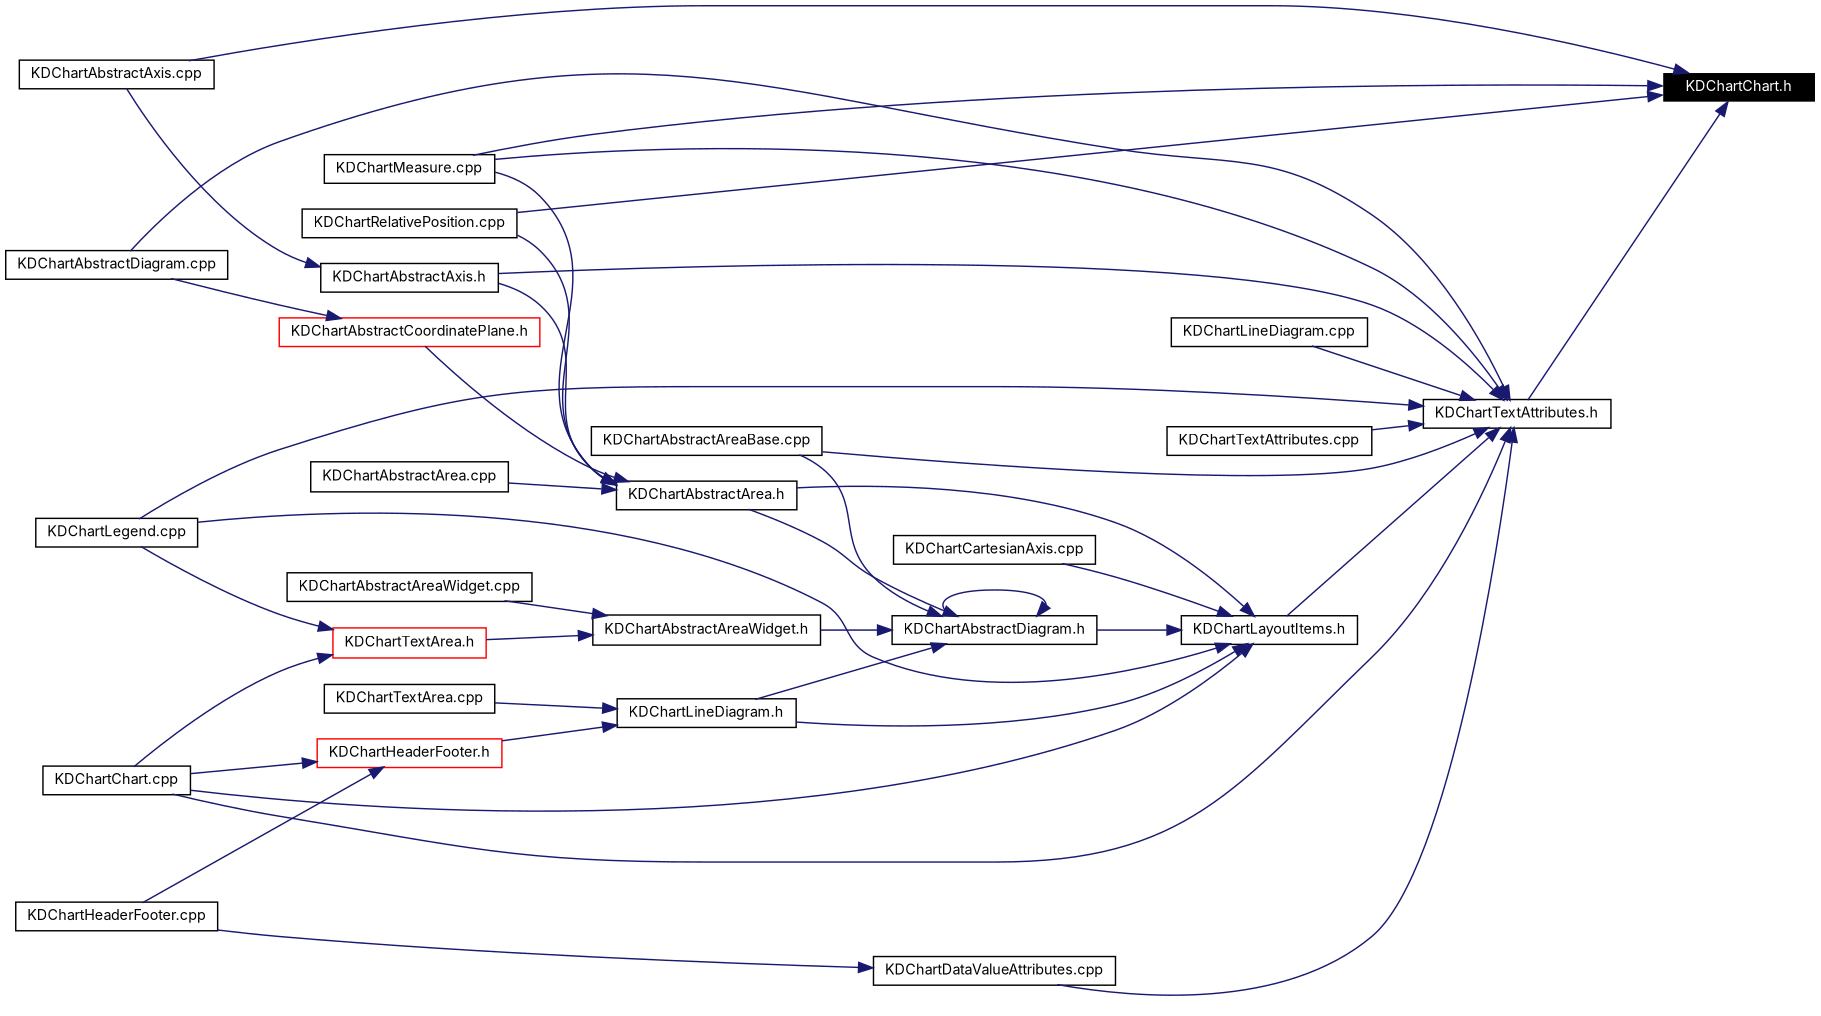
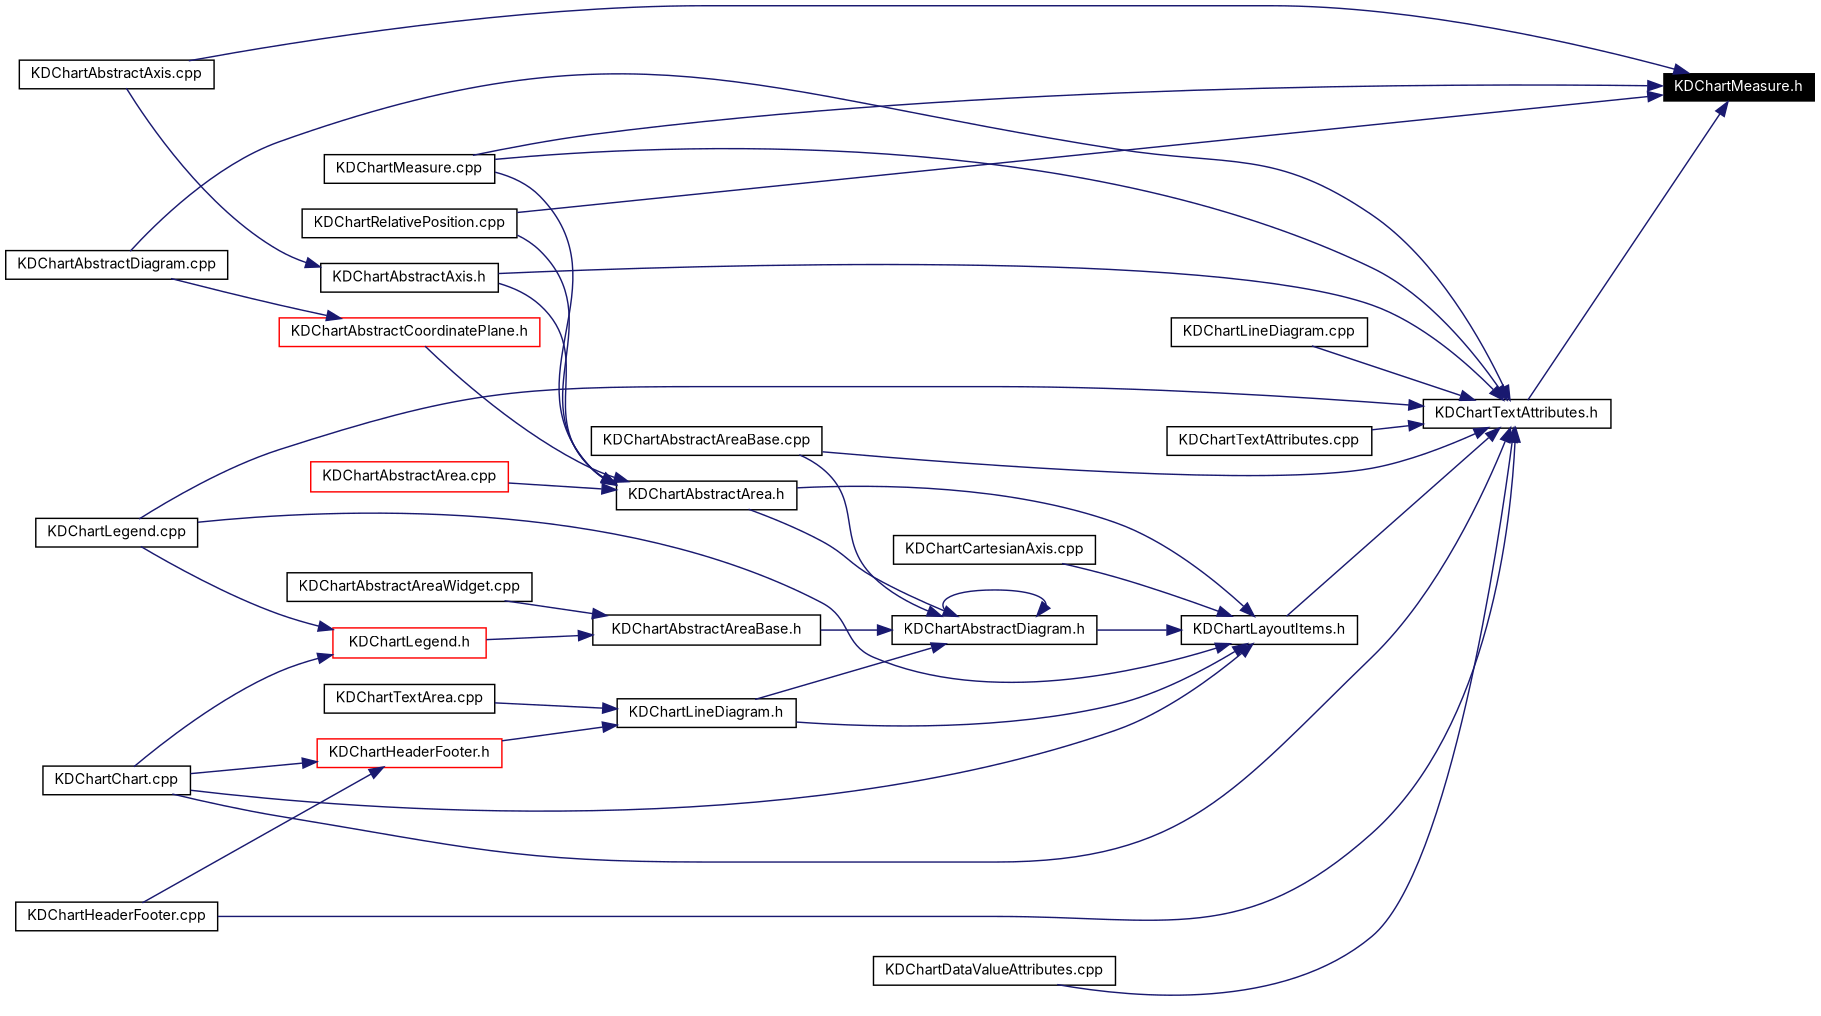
(1739, 87) -> (1739, 87)
(410, 477) -> (410, 477)
(707, 630) -> (707, 630)
(410, 643) -> (410, 643)
(538, 954) -> (1020, 917)
